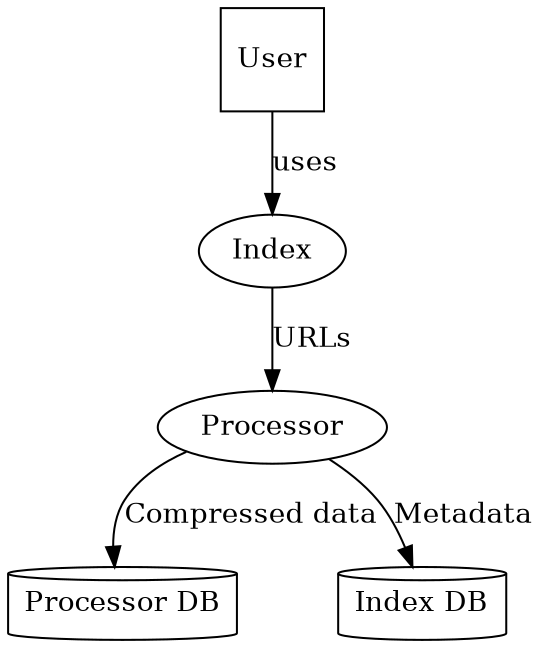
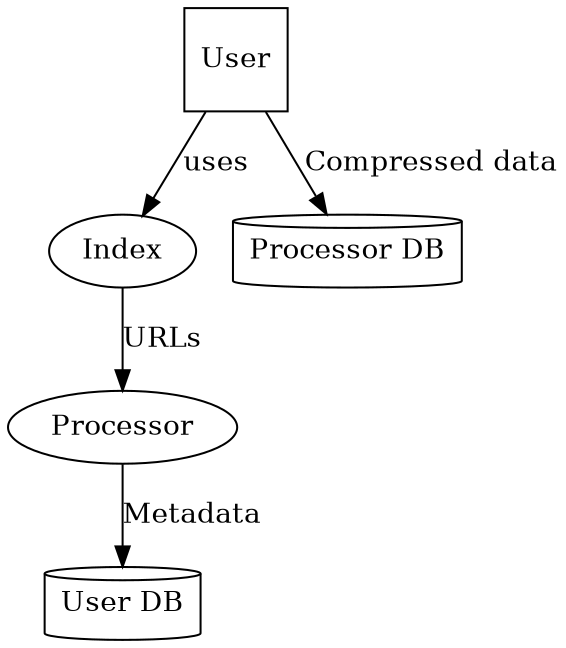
(134, 488) -> (291, 154)
(422, 603) -> (123, 603)
